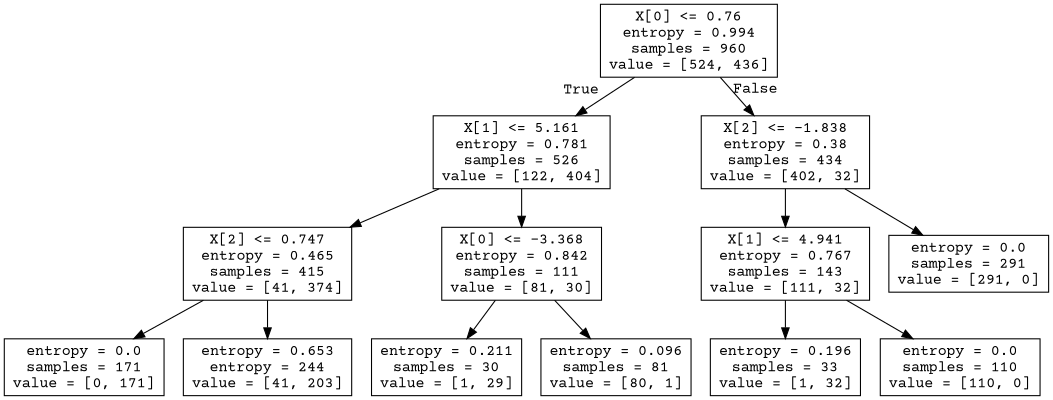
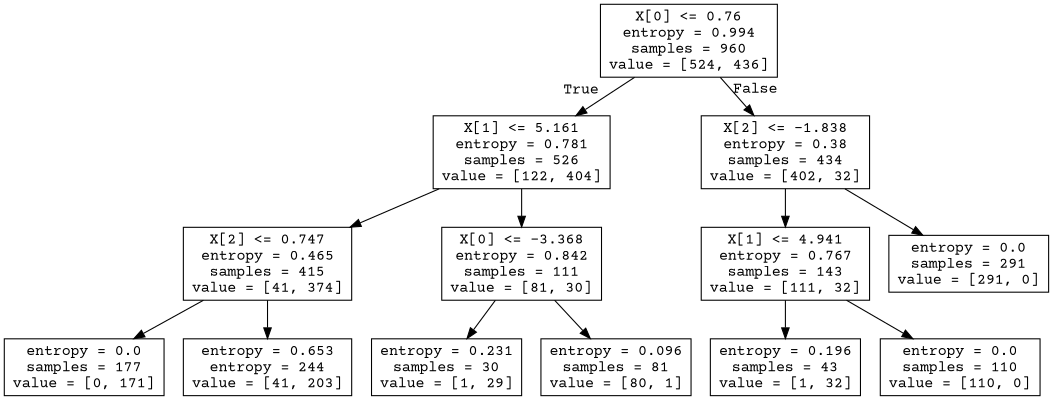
(84, 367) -> (84, 367)
(447, 367) -> (447, 367)
(785, 367) -> (785, 367)
